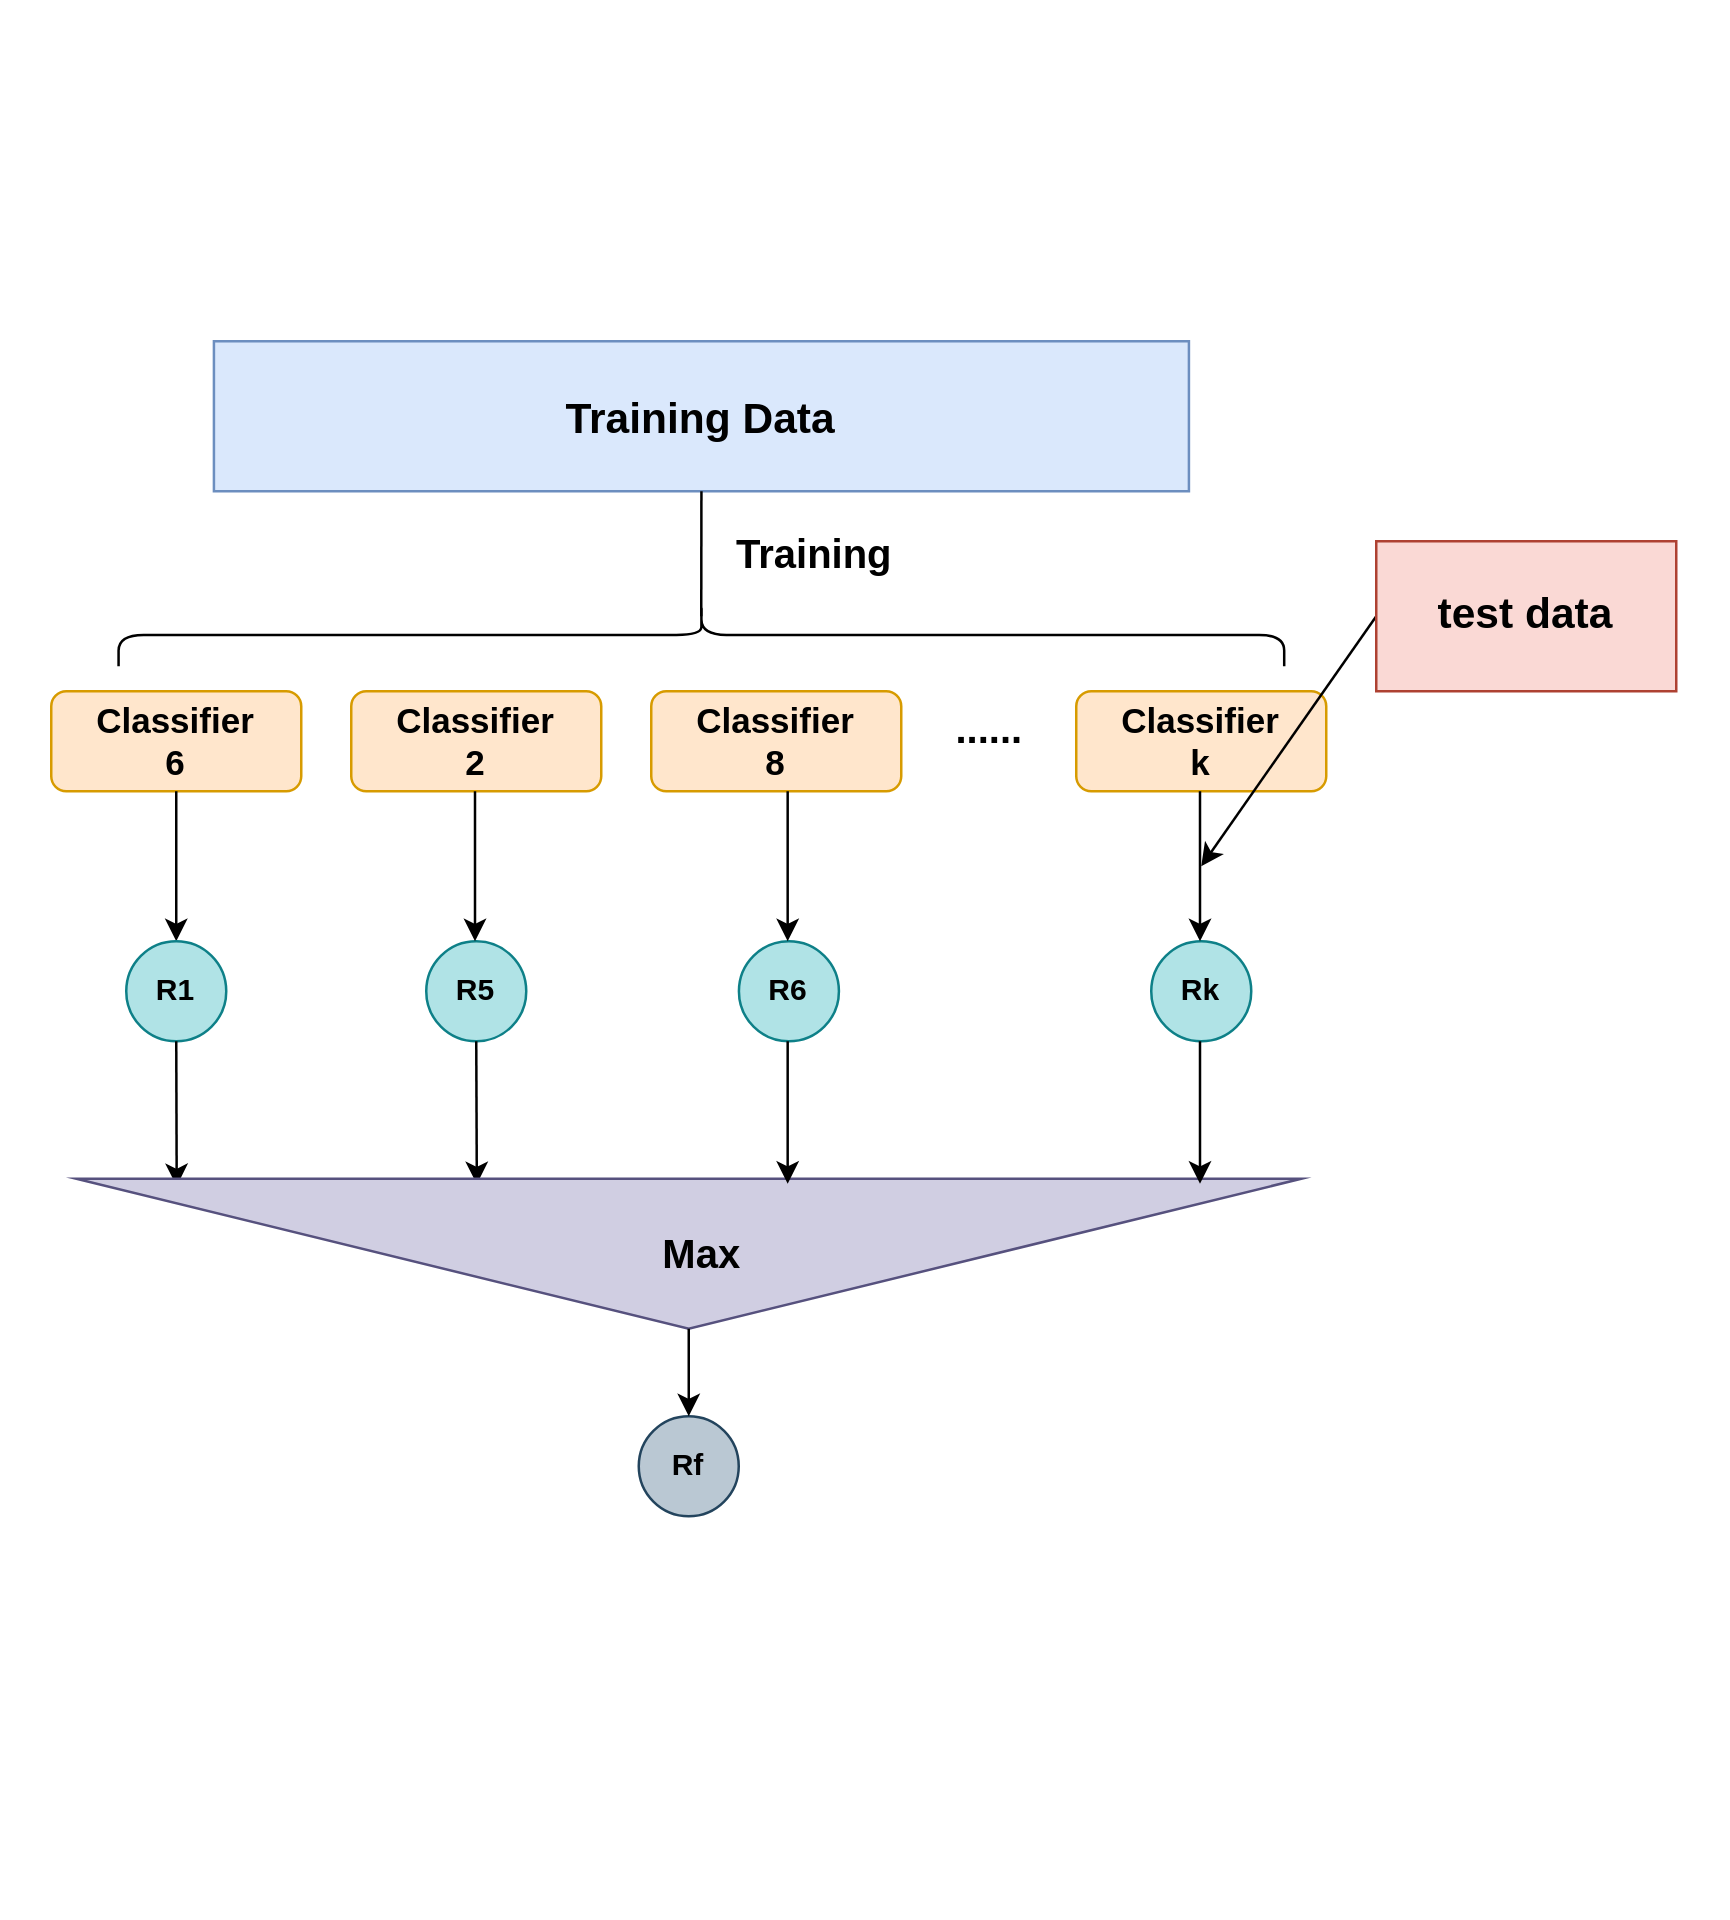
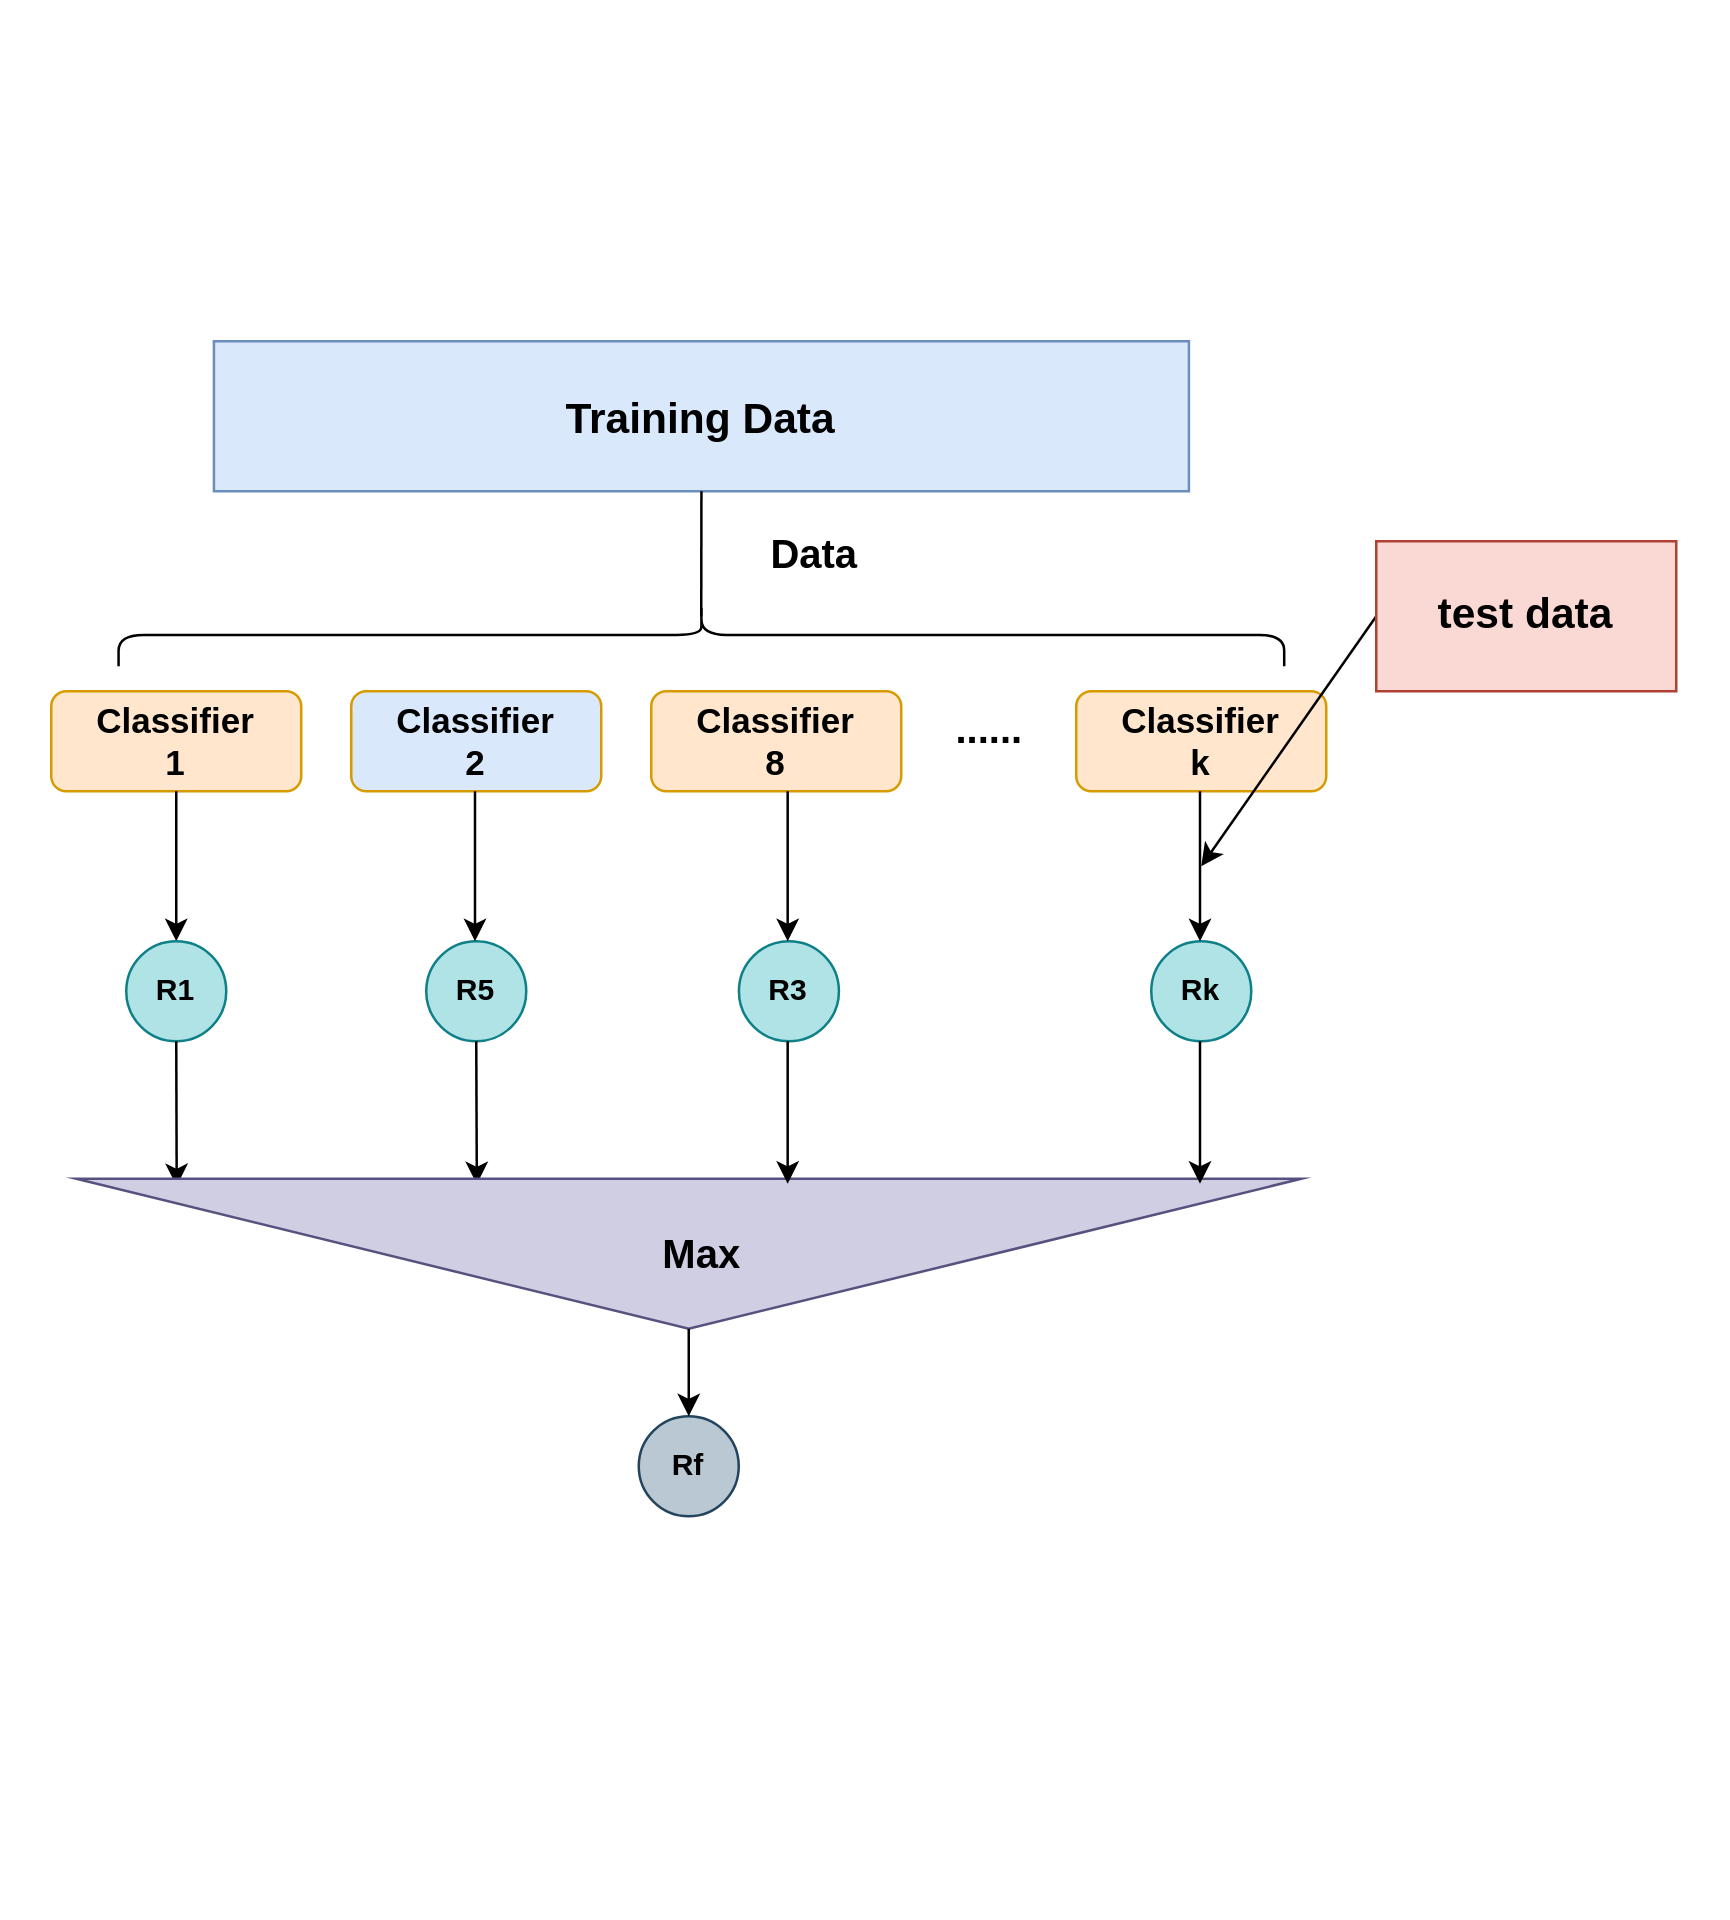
(815, 554) -> (815, 554)
(176, 741) -> (176, 741)
(476, 741) -> (476, 741)
(789, 991) -> (789, 991)
